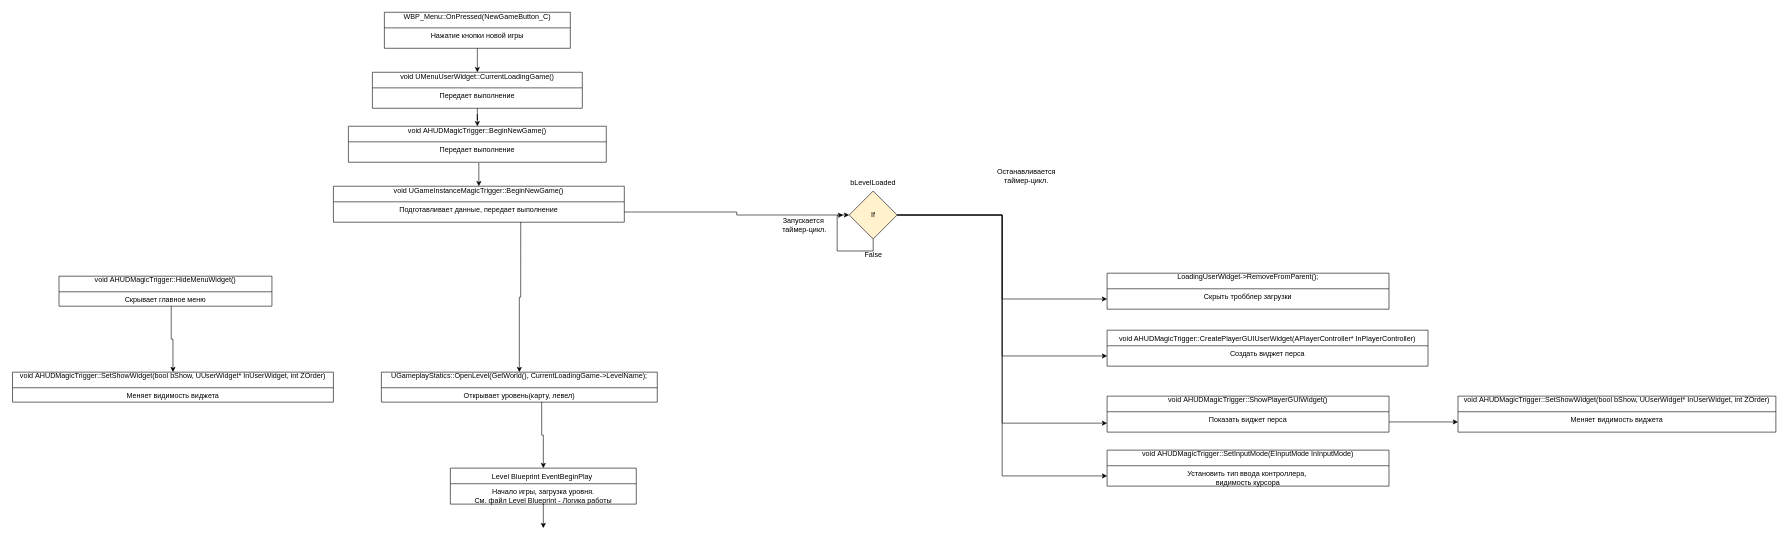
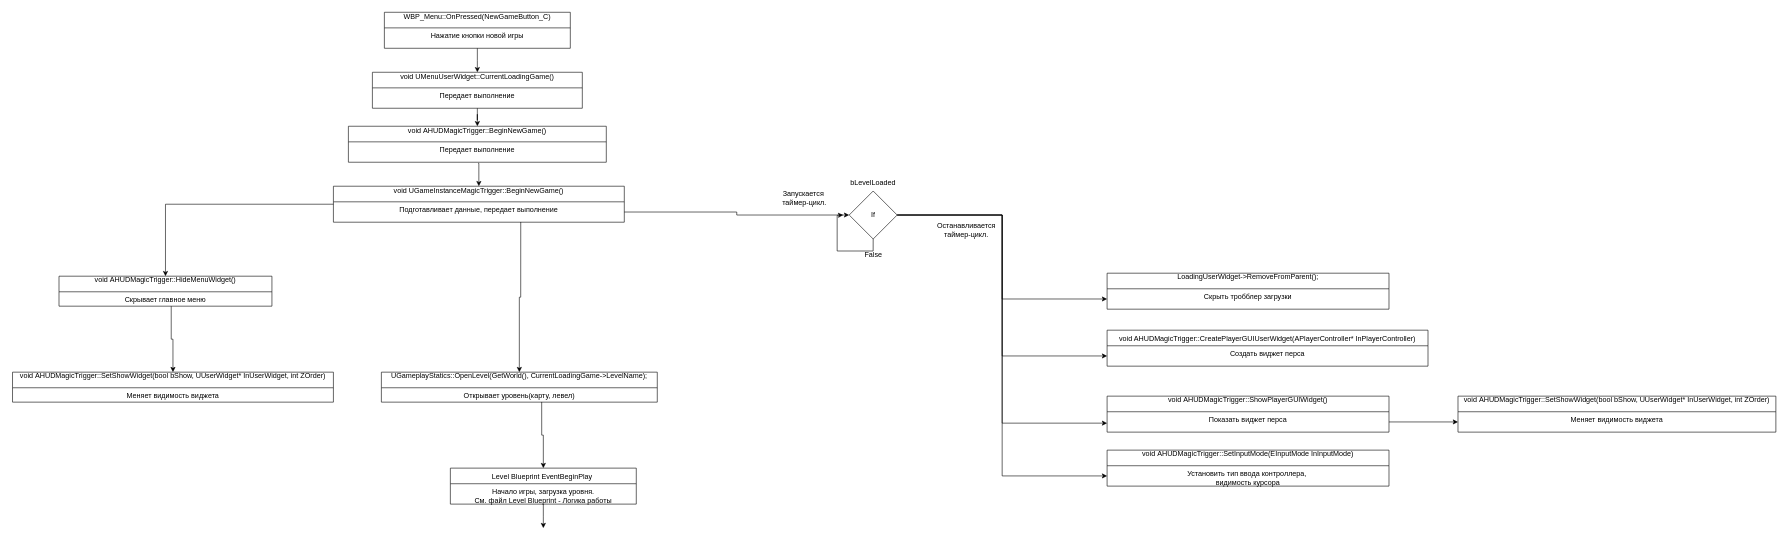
(1026, 176) -> (966, 230)
(873, 215) -> (873, 215)
(804, 225) -> (804, 198)
none -> (165, 237)
